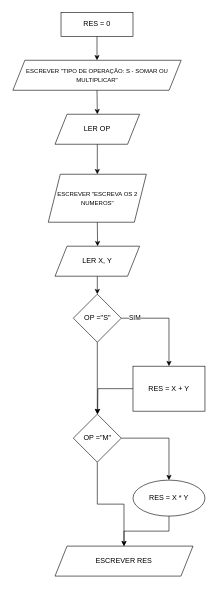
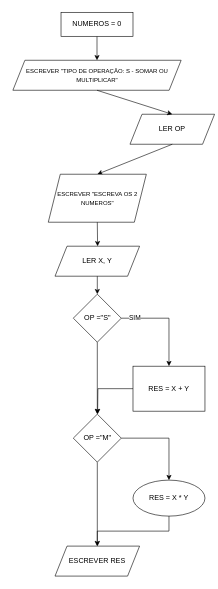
(97, 24) -> (97, 24)
(97, 129) -> (172, 129)
(124, 561) -> (97, 561)
